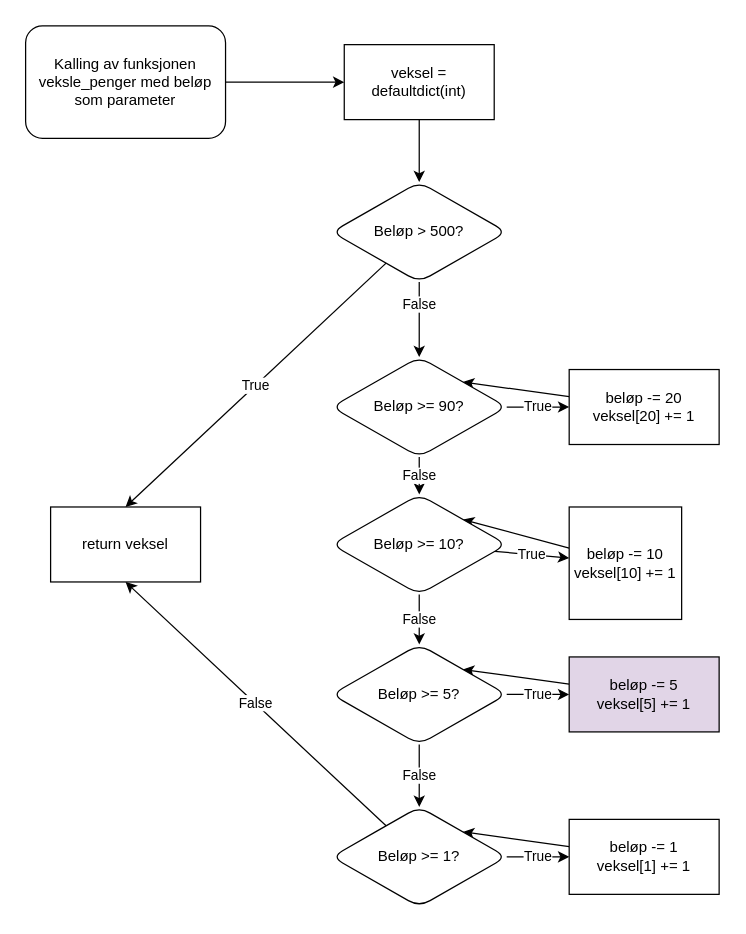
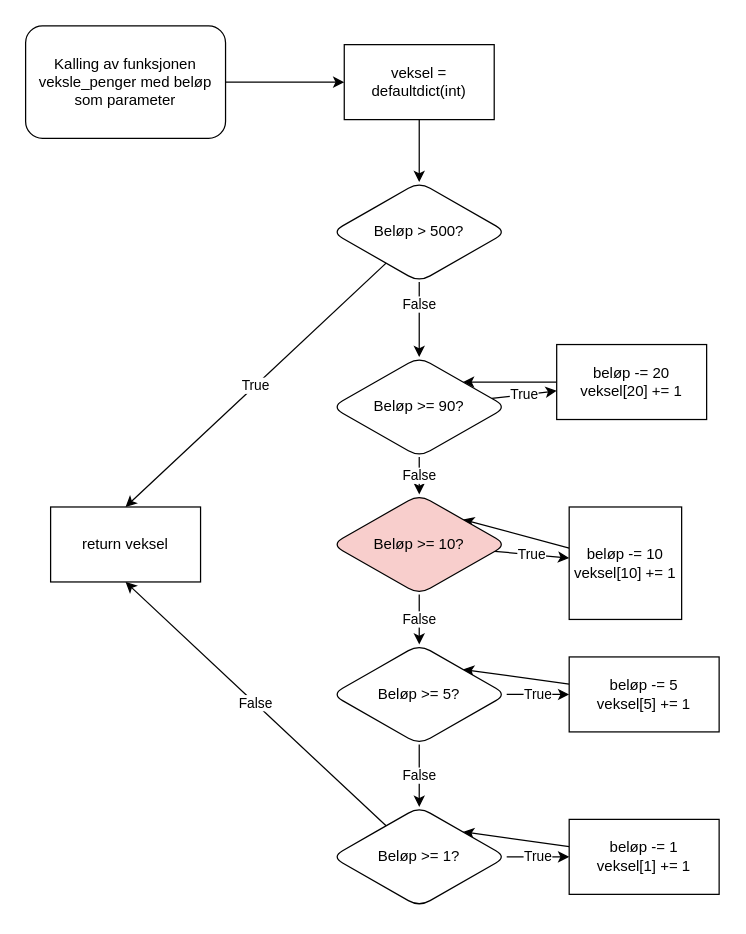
(644, 407) -> (632, 382)
(419, 544) -> (419, 544)
(644, 694) -> (644, 694)
